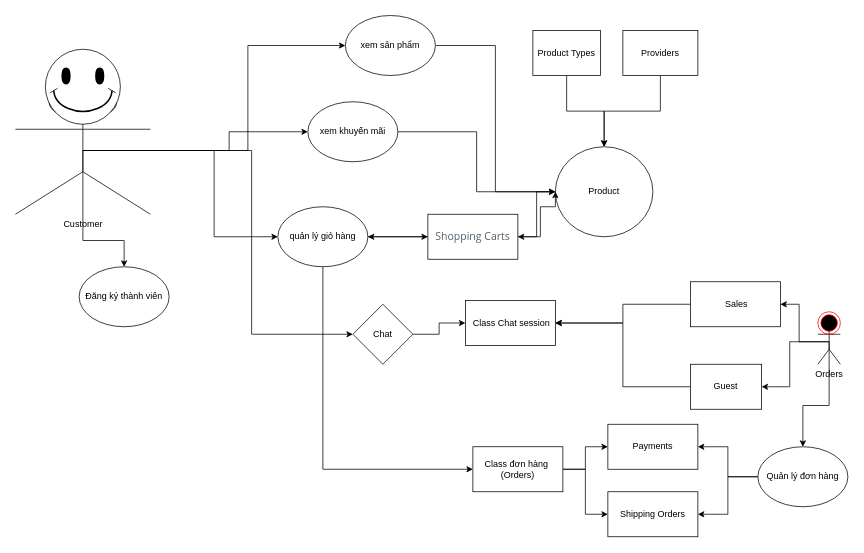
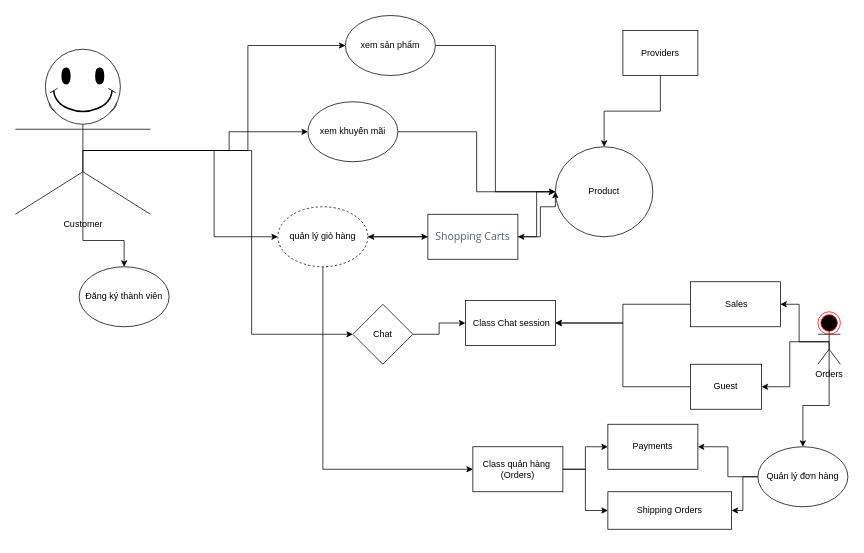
(567, 53) -> none
(567, 111) -> none
(323, 237) -> (323, 237)
(518, 469) -> (518, 469)
(653, 514) -> (670, 510)
